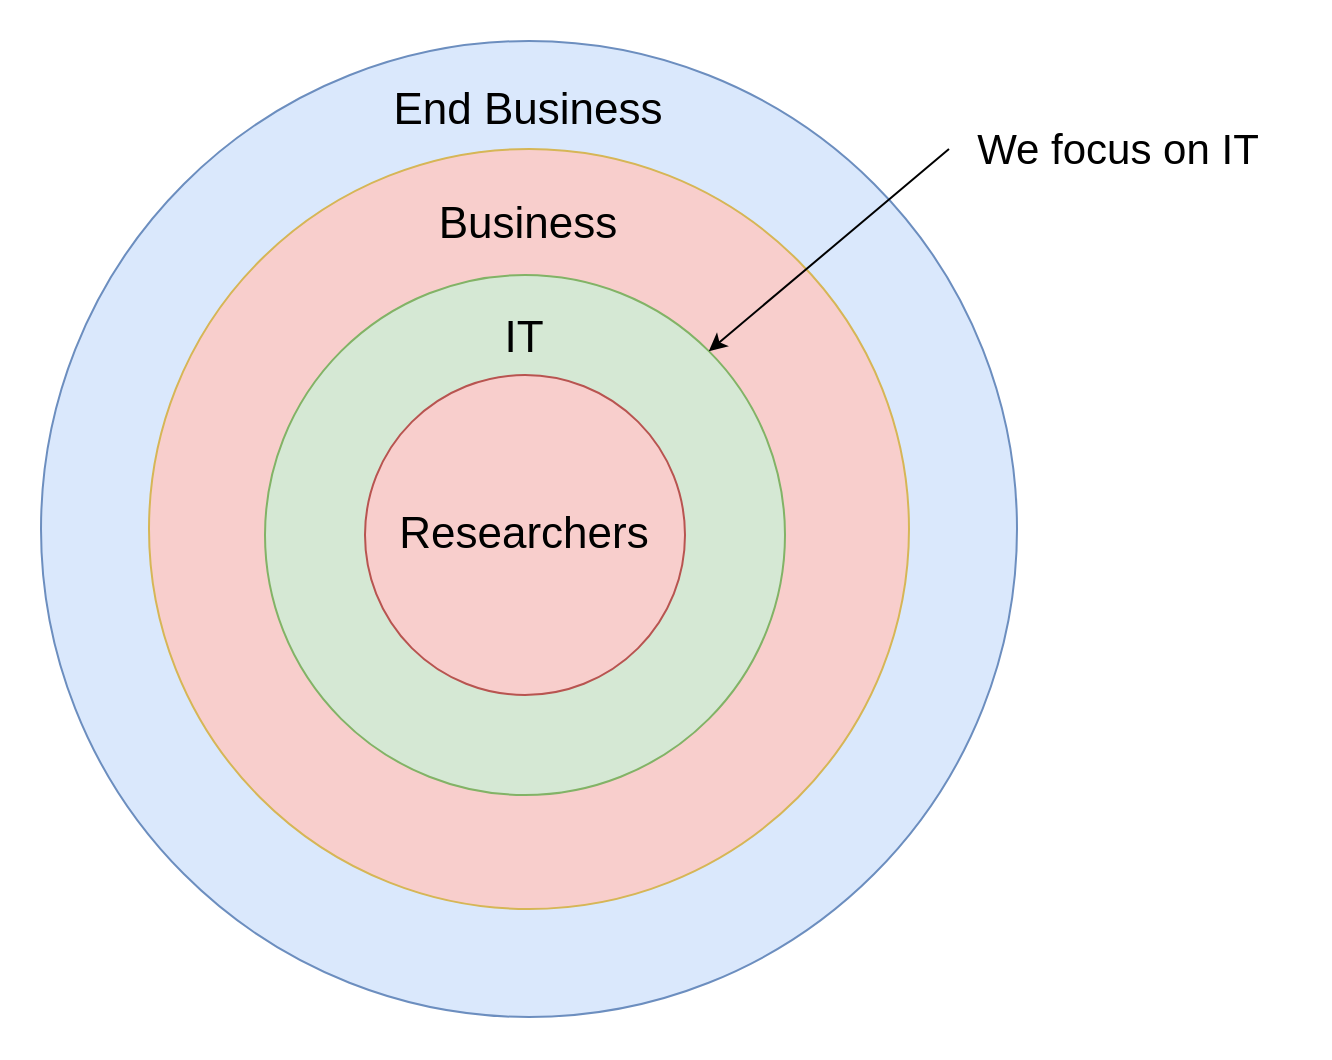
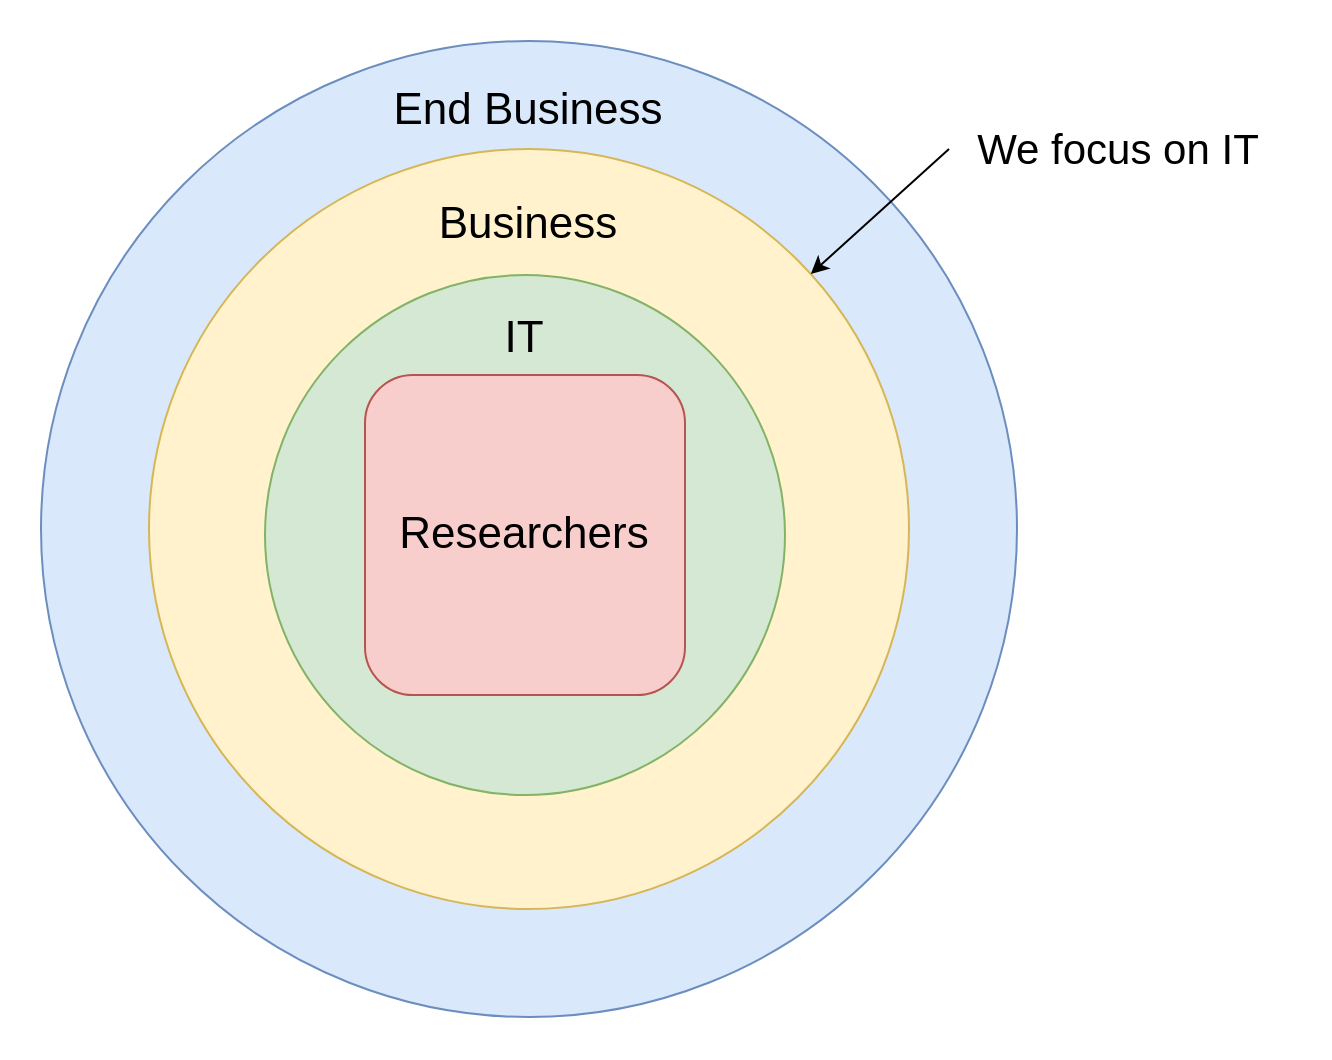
(529, 225) -> (529, 225)
(830, 249) -> (881, 210)
(525, 535) -> (525, 535)
